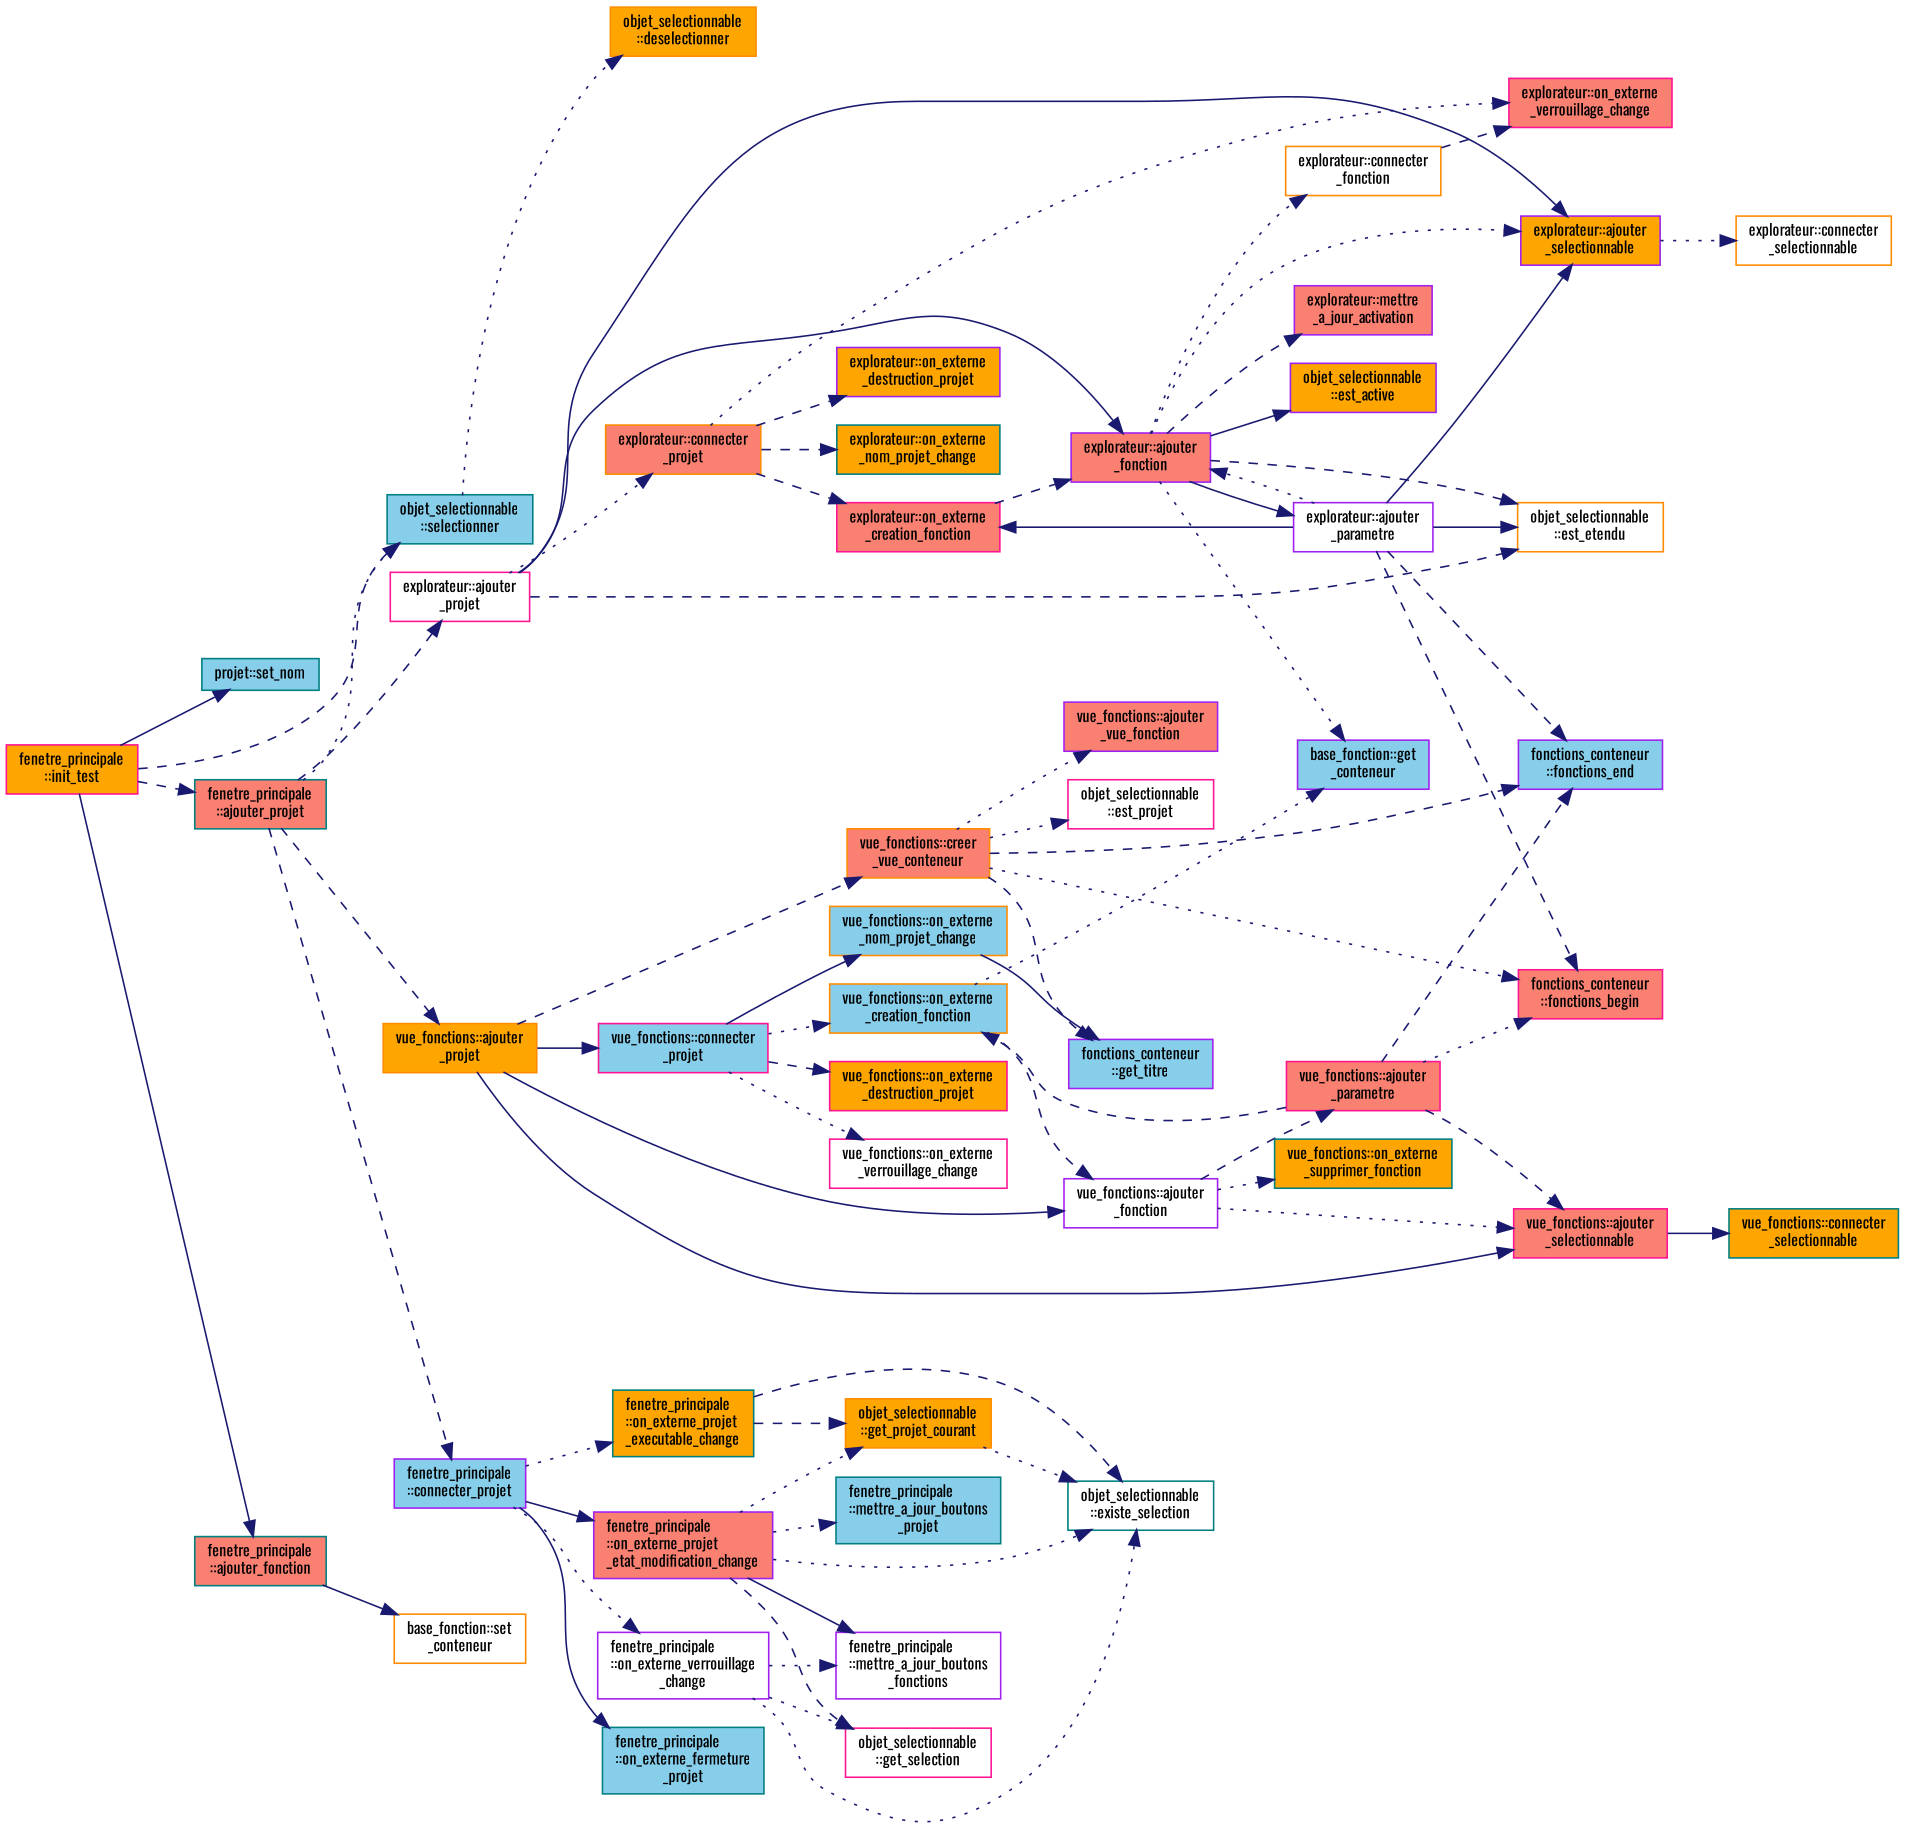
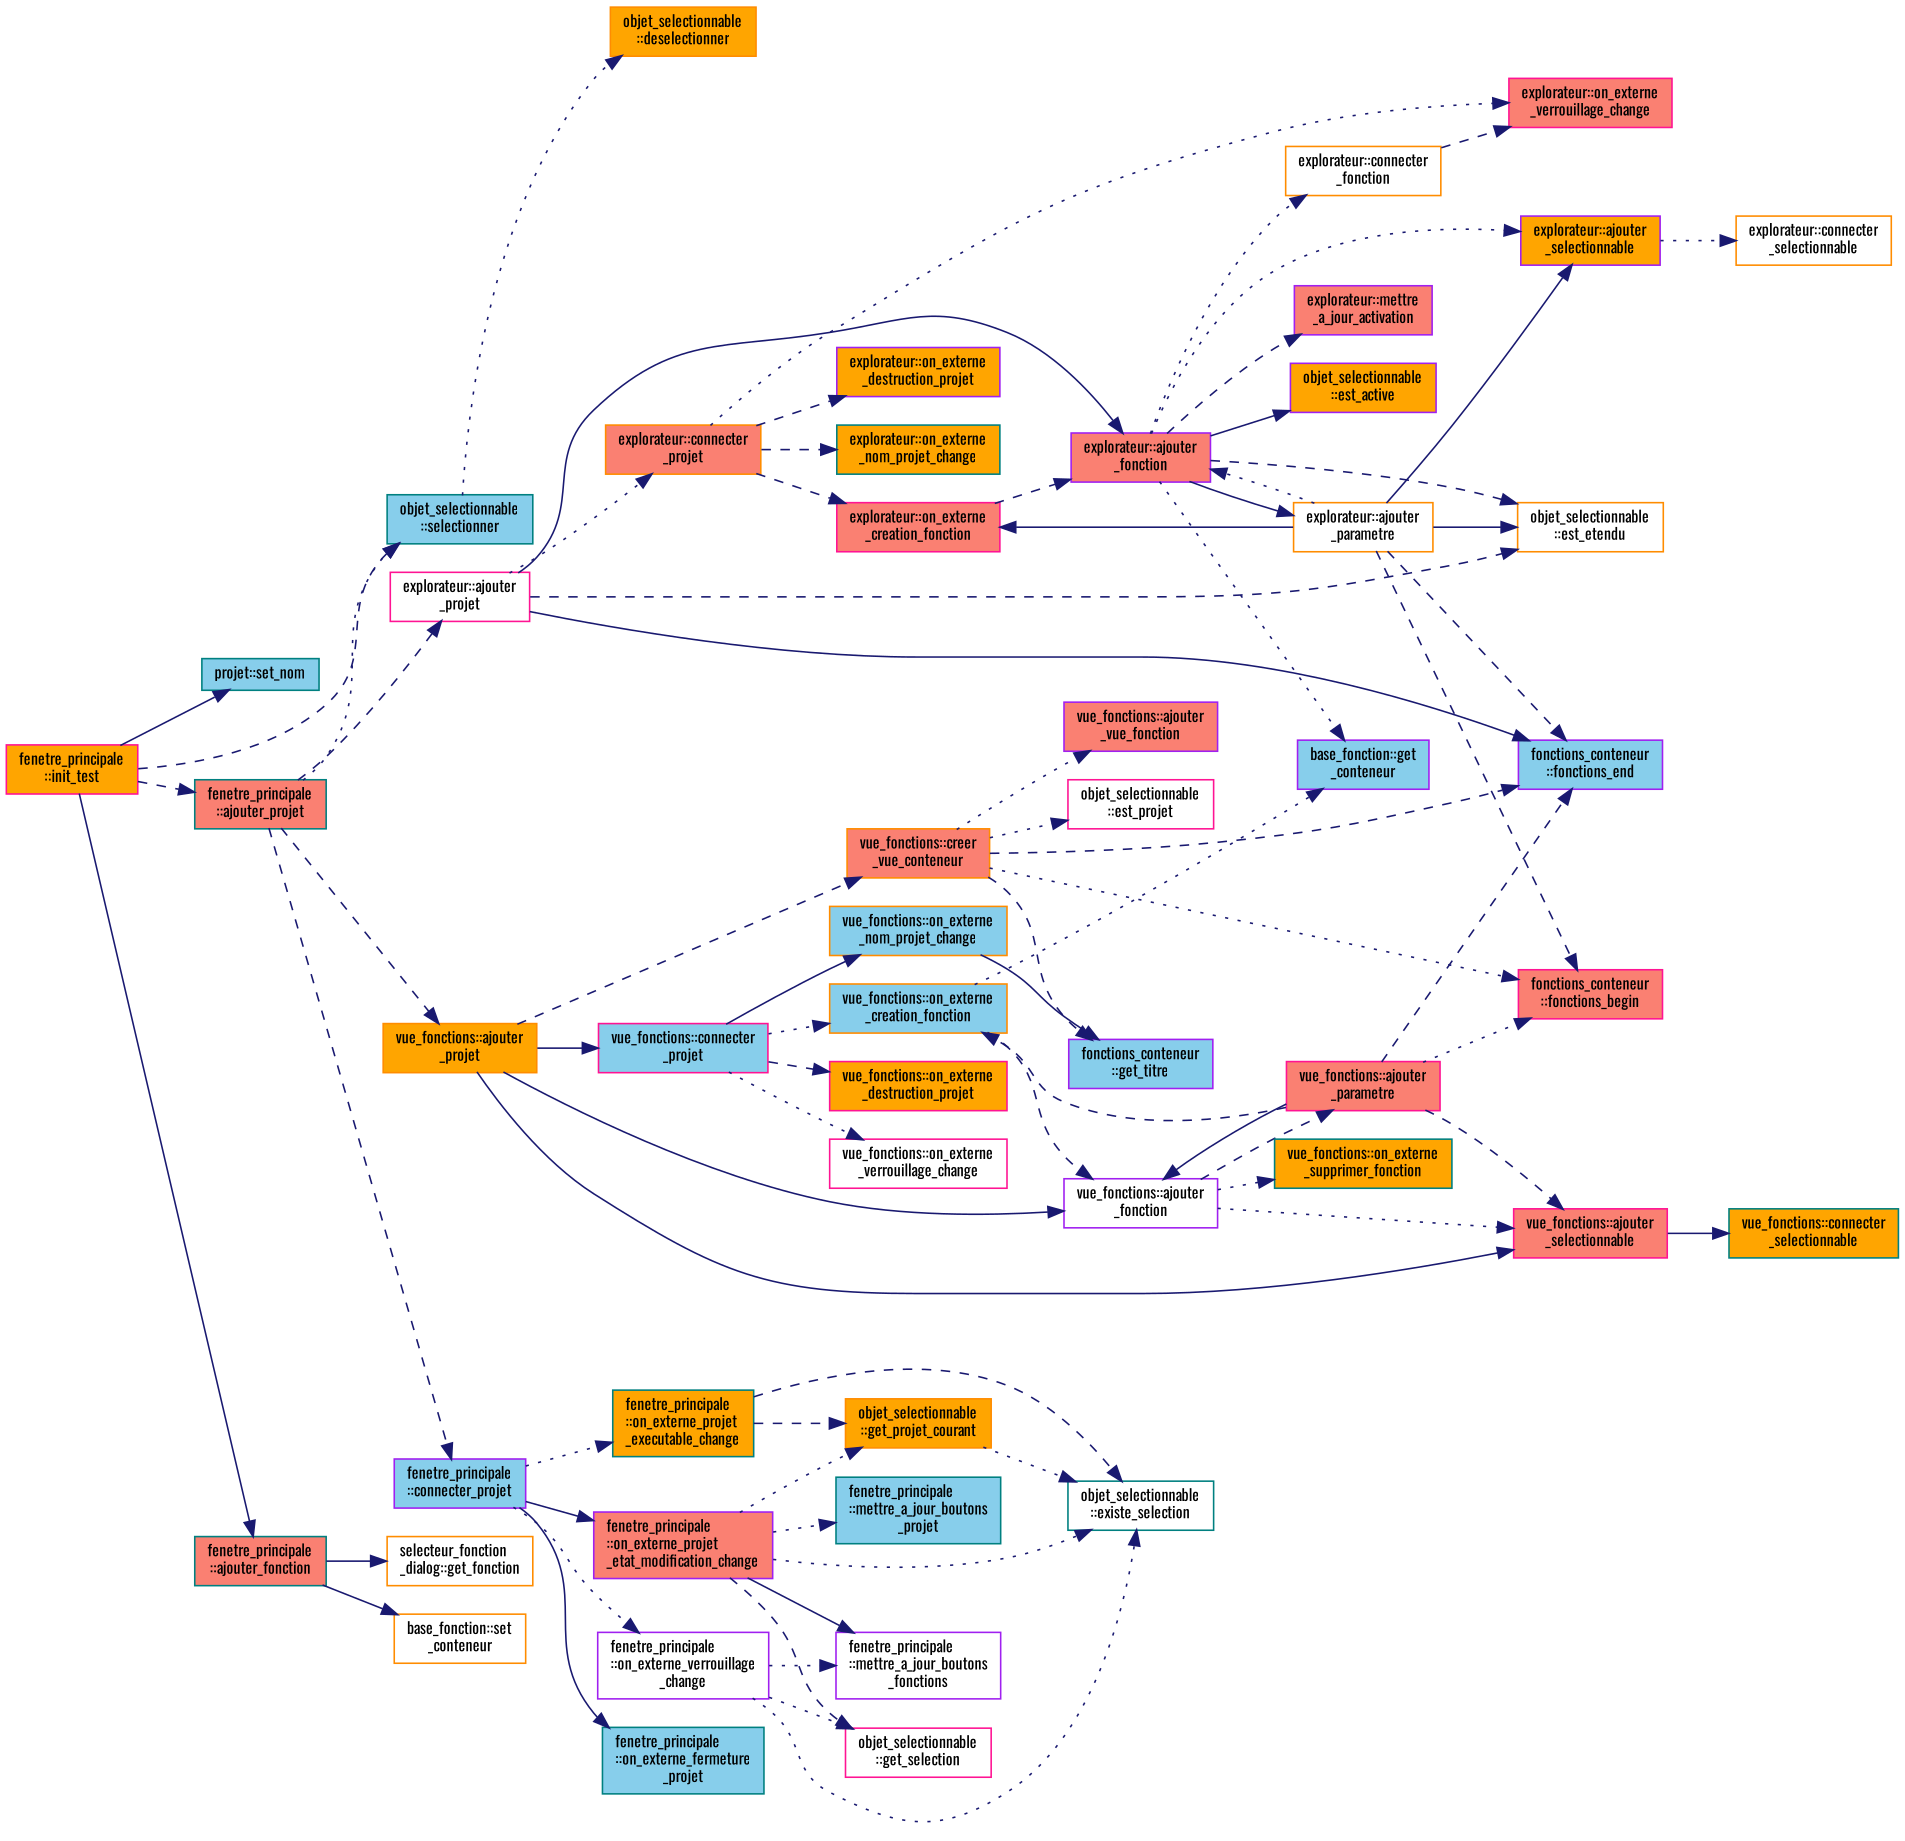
(914, 102) -> (1025, 657)
(1363, 527) -> (1363, 527)
none -> (1230, 1135)
none -> (460, 1561)
